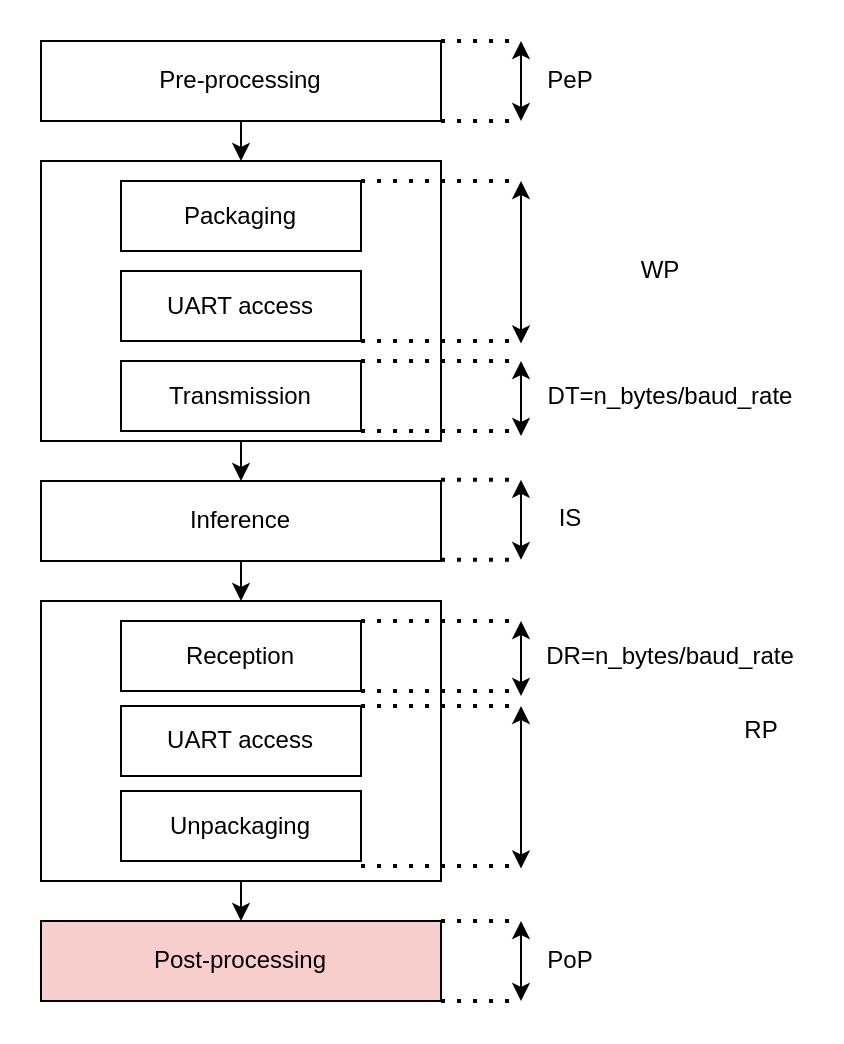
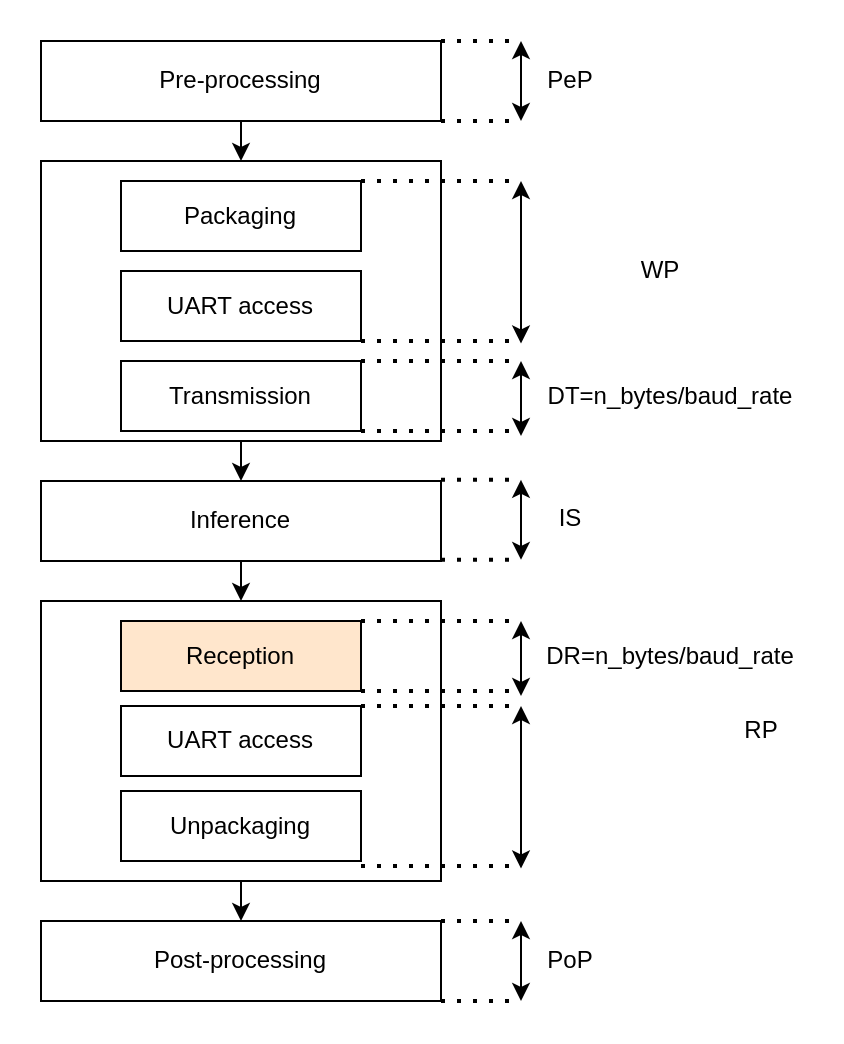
(241, 656) -> (241, 656)
(241, 961) -> (241, 961)
